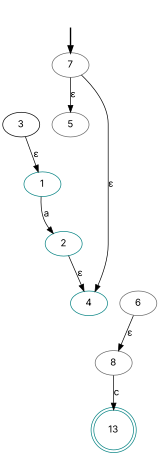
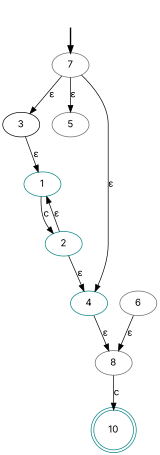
none -> (48, 92)
(47, 214) -> (47, 214)
none -> (54, 217)
none -> (100, 330)
(114, 430) -> (114, 430)
